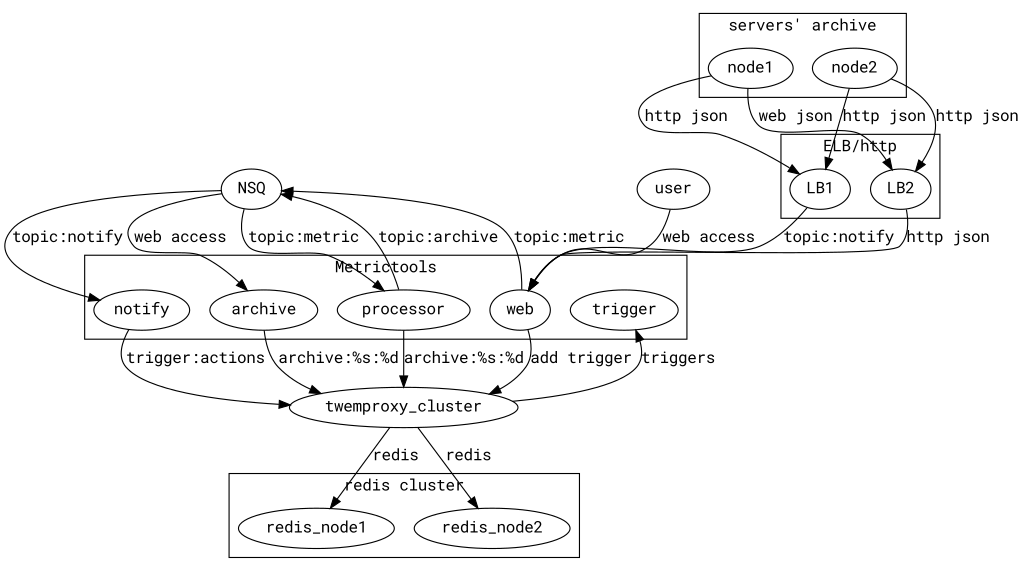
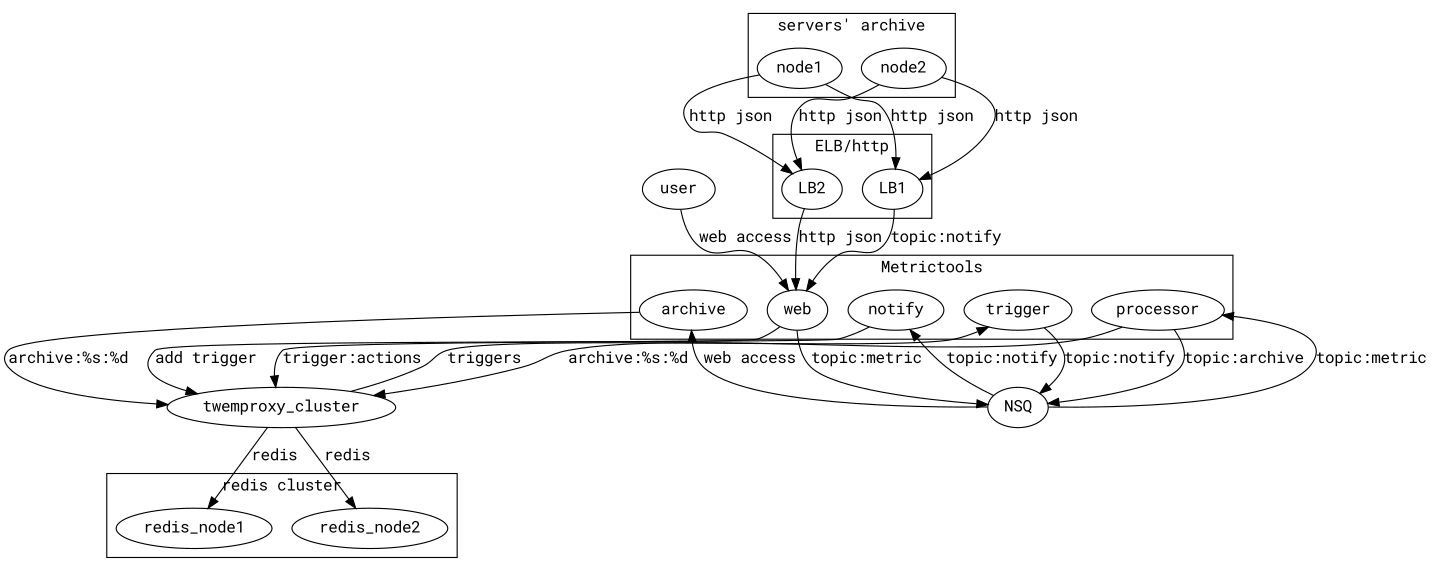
(796, 117) -> (731, 117)
none -> (1064, 356)
